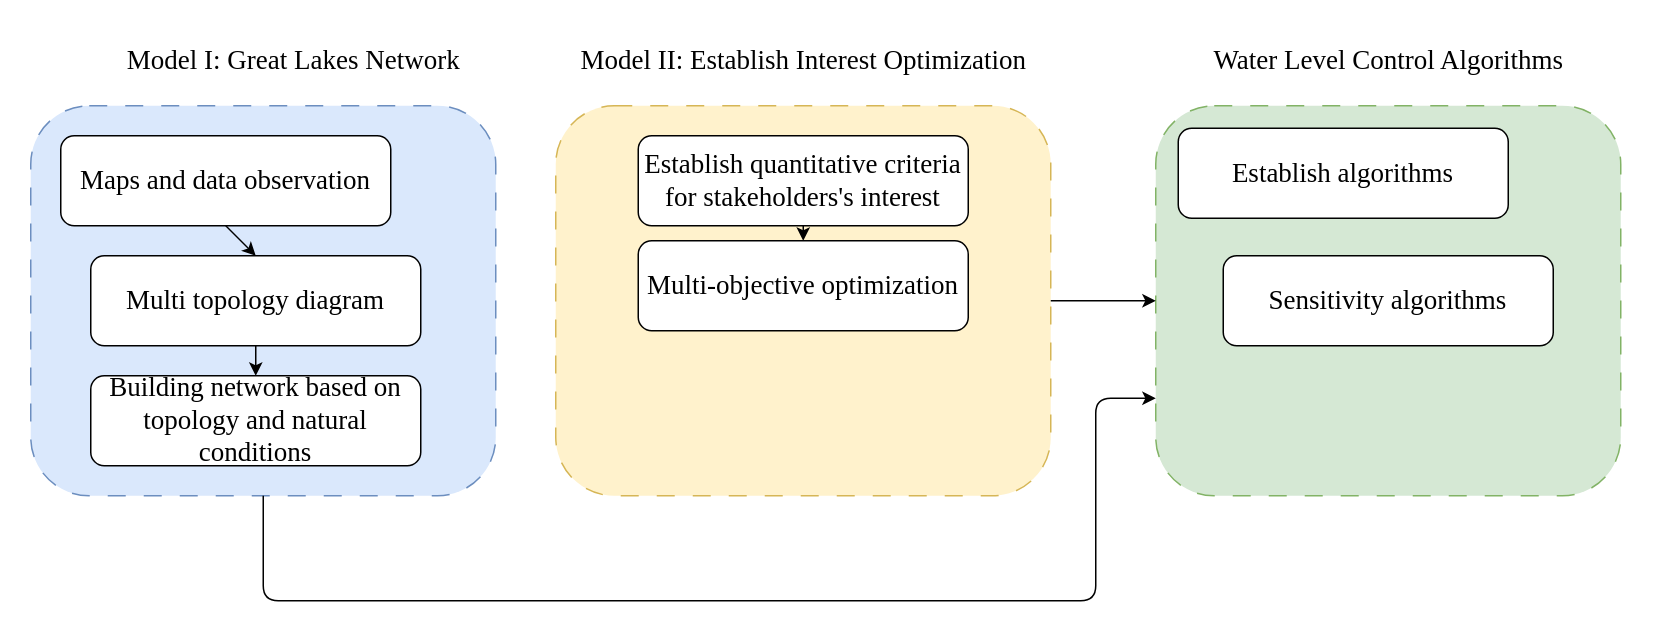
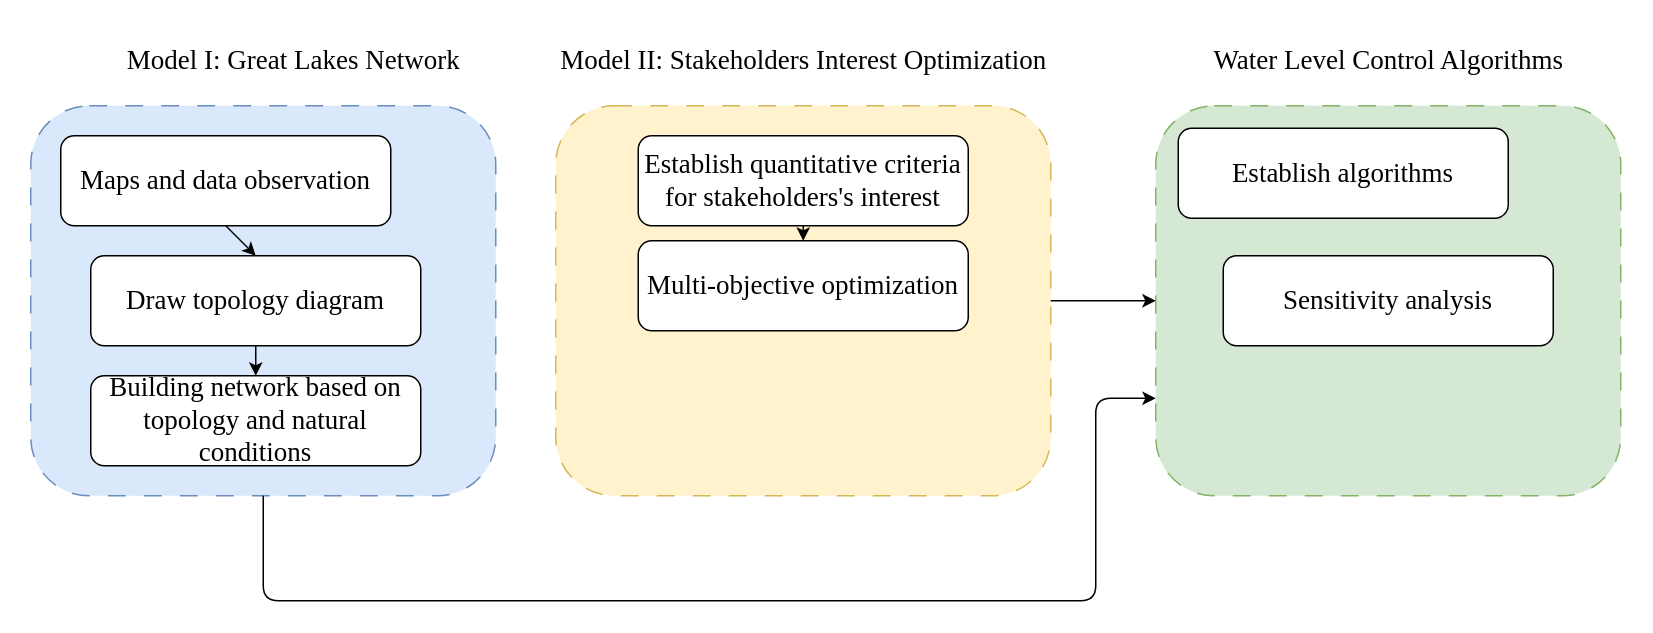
(804, 61) -> (804, 61)
(256, 301) -> (256, 301)
(1388, 301) -> (1388, 301)
